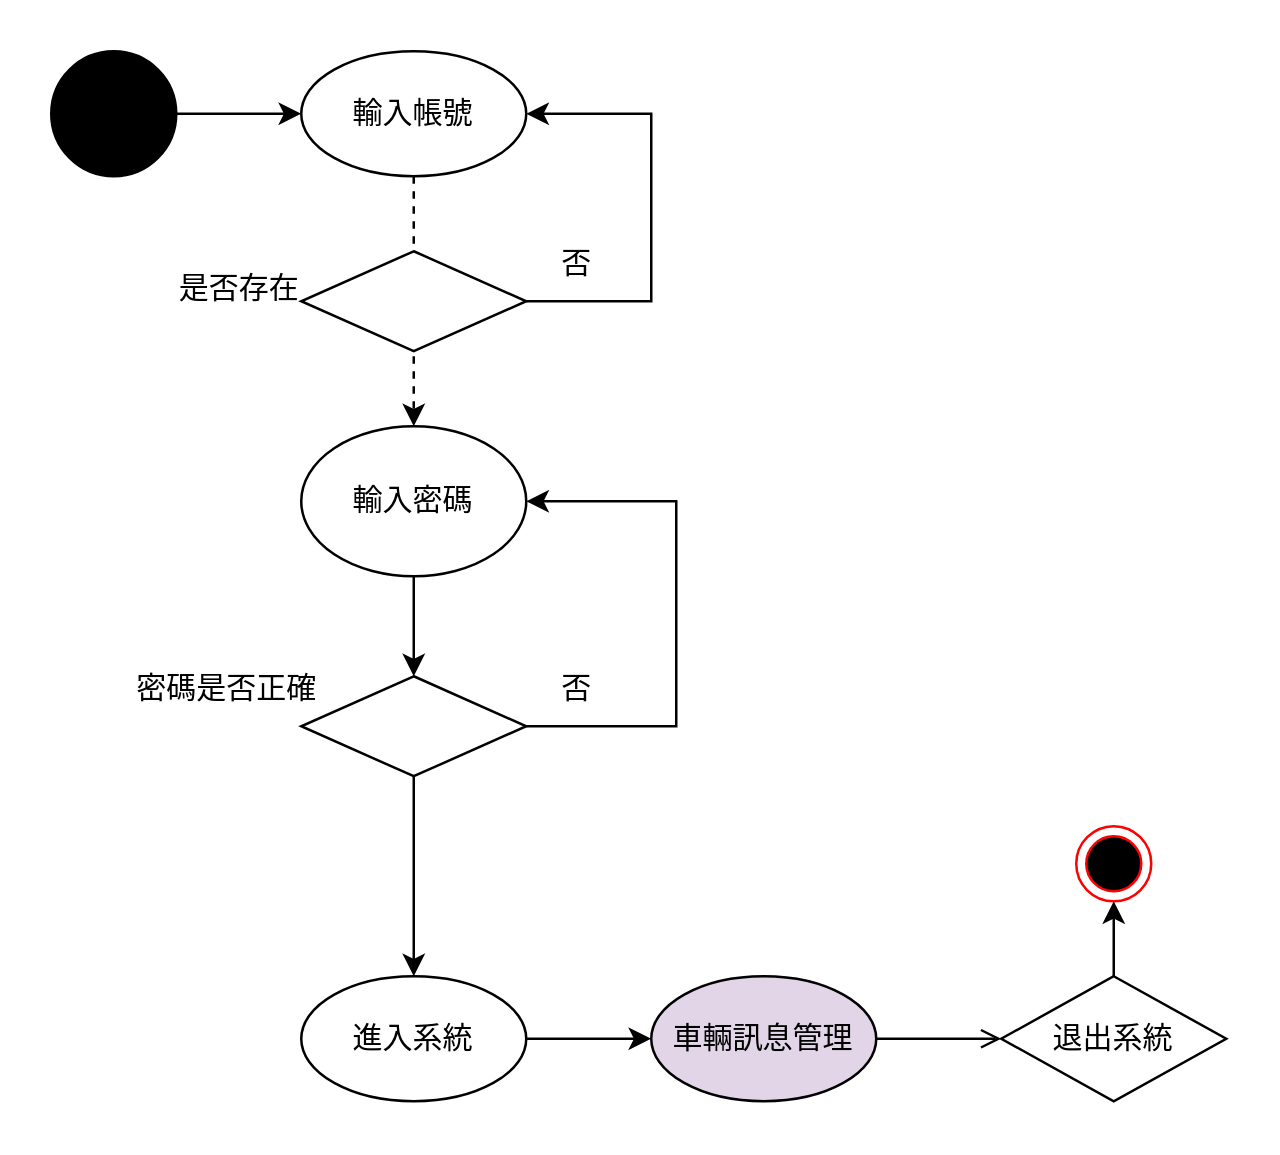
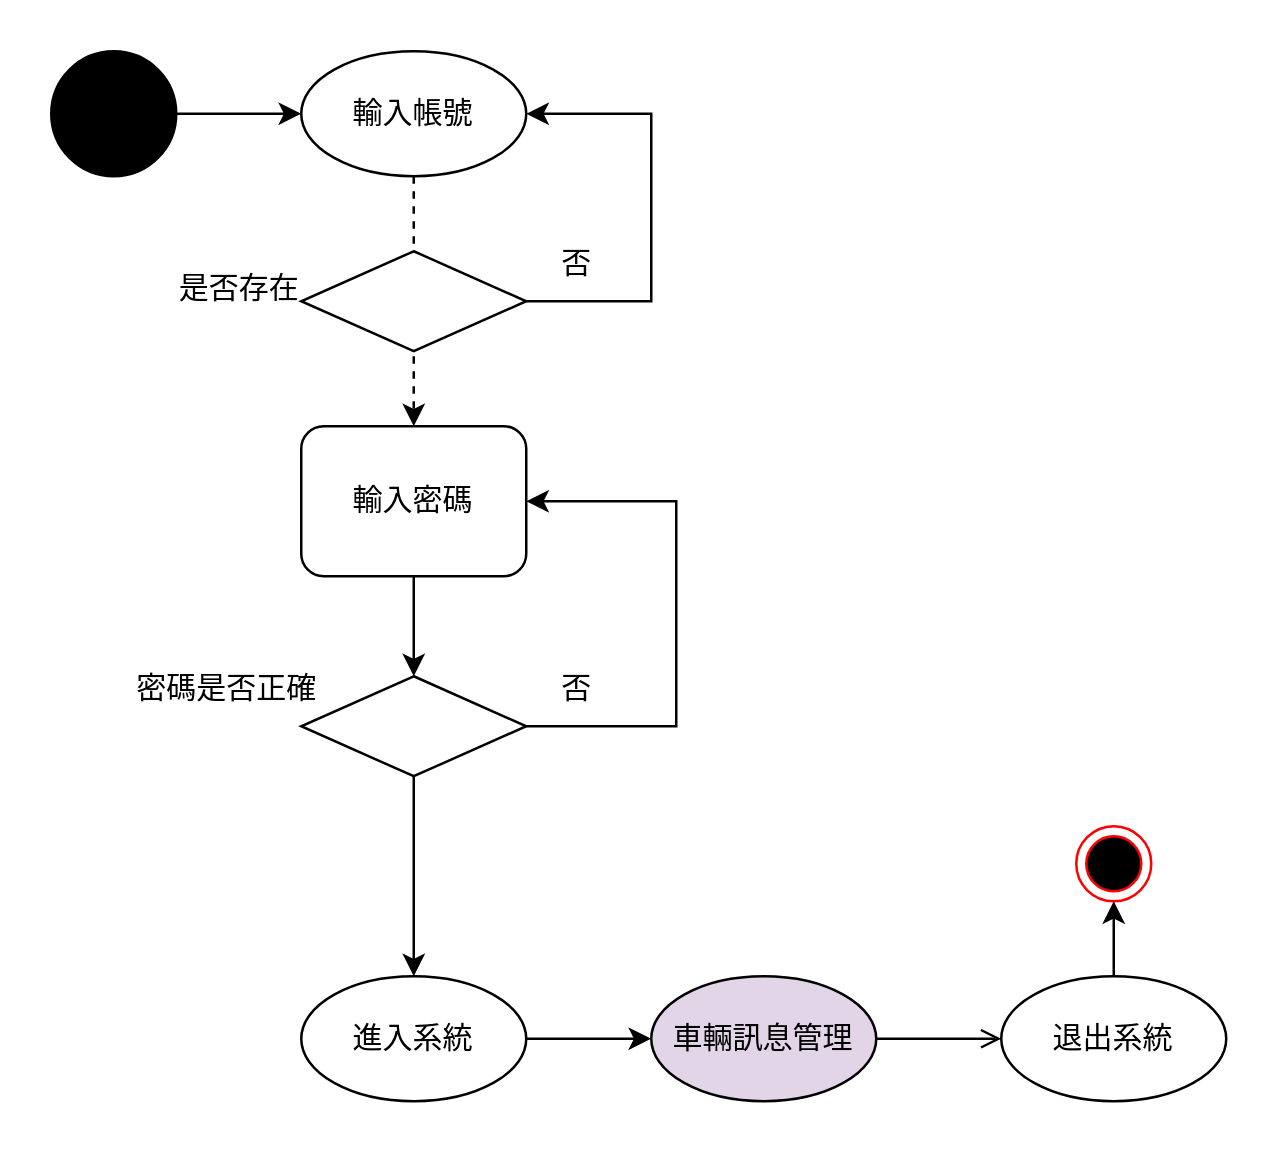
(414, 501) -> (414, 501)
(1114, 1039) -> (1114, 1039)
